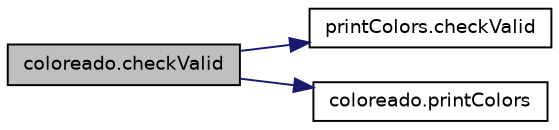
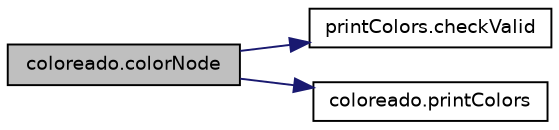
(124, 65) -> (124, 65)
